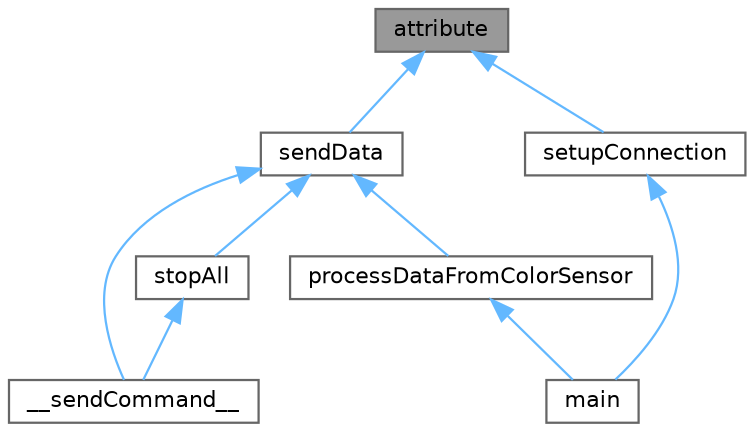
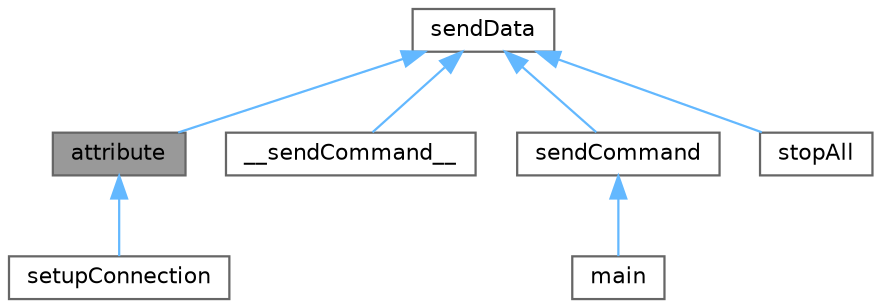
(379, 101) -> (291, 96)
(471, 278) -> (618, 154)
(674, 296) -> none
(158, 350) -> none
